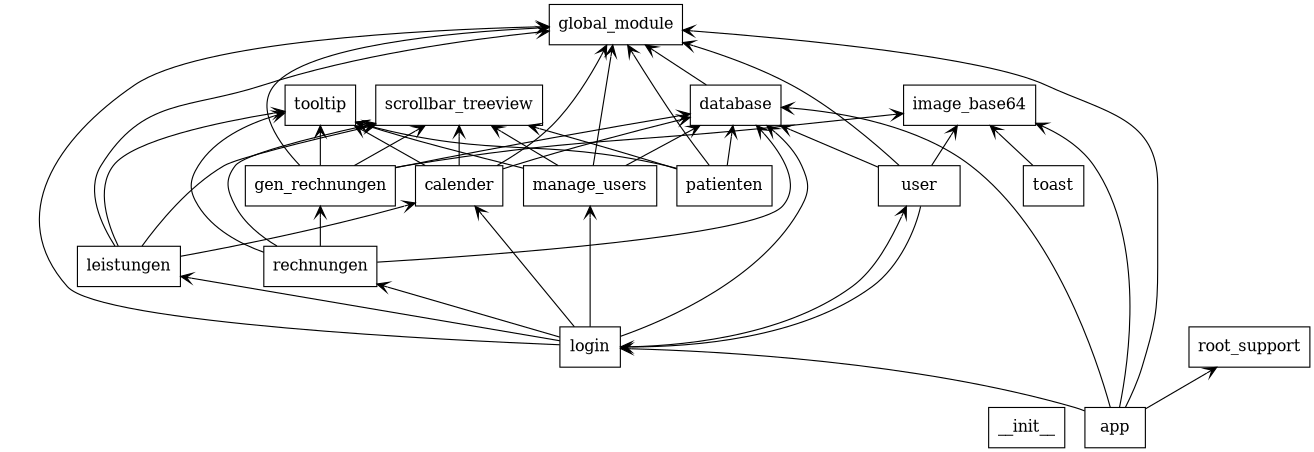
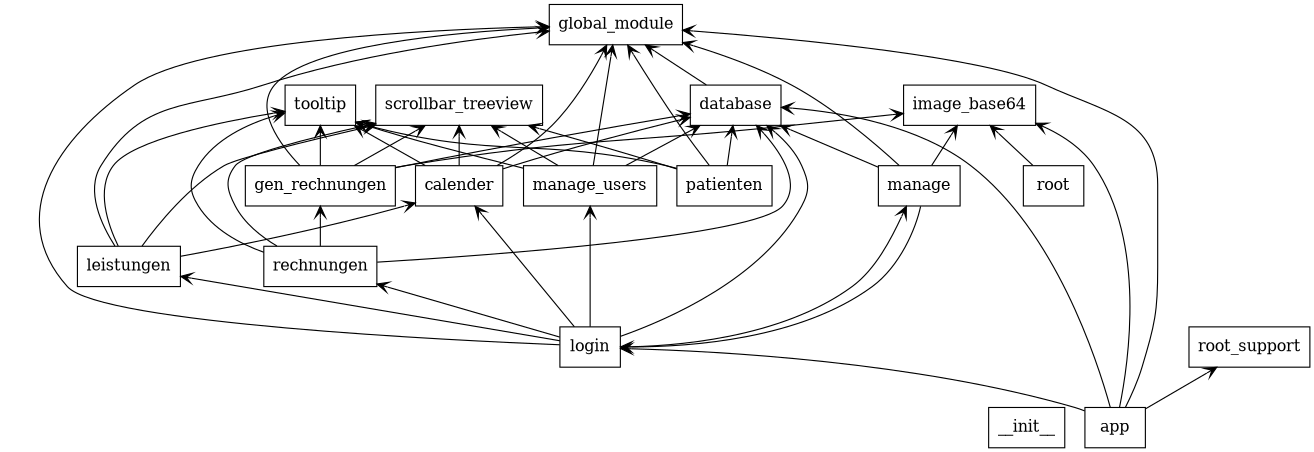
(919, 186) -> (919, 186)
(1054, 186) -> (1054, 186)
